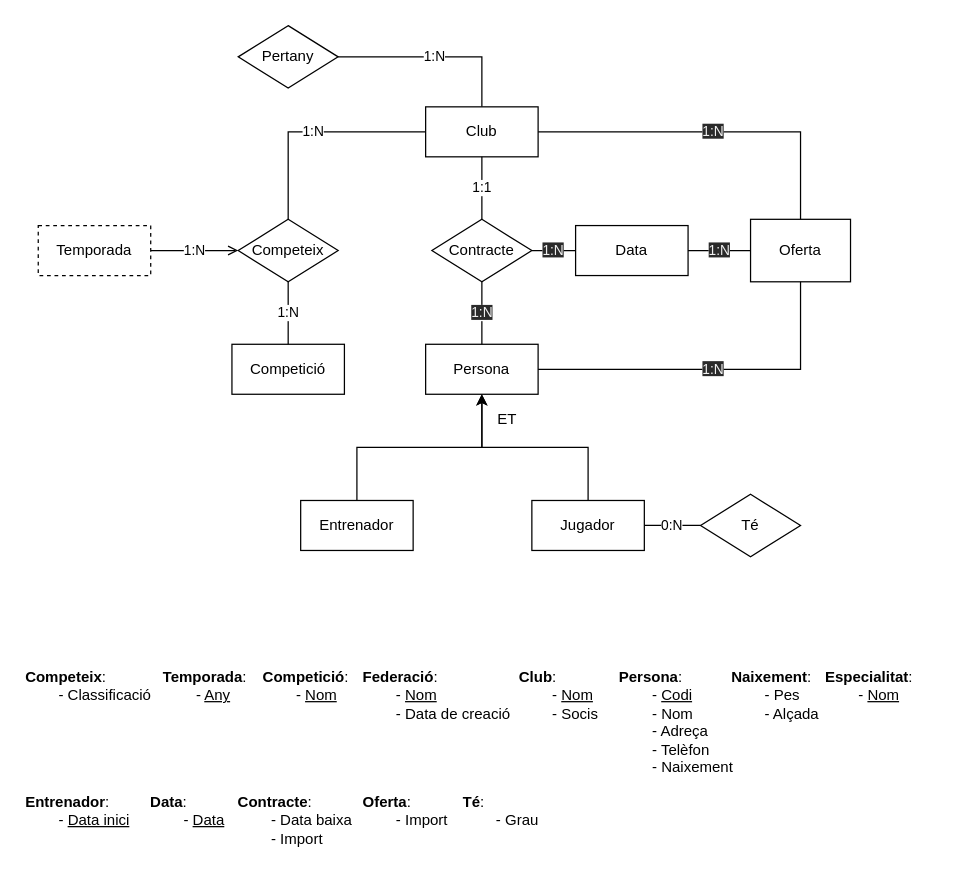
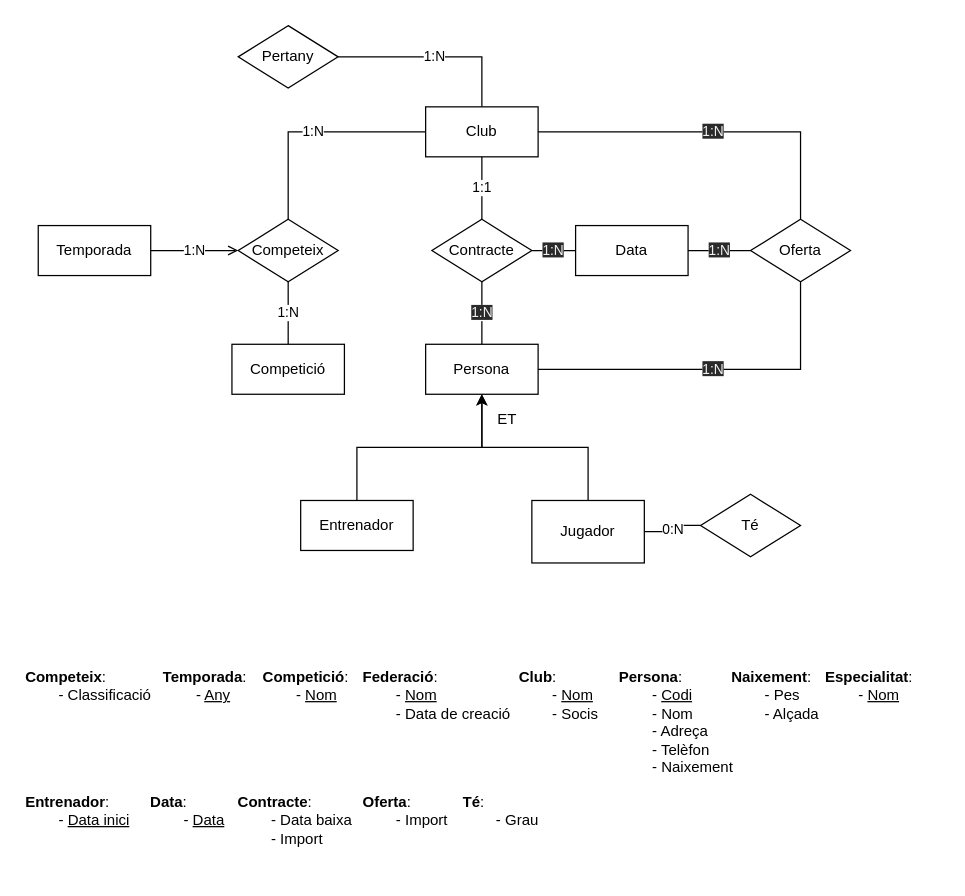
(94, 251) -> (94, 251)
(801, 251) -> (801, 251)
(588, 526) -> (588, 532)
